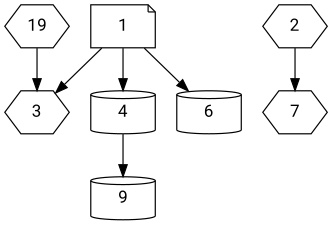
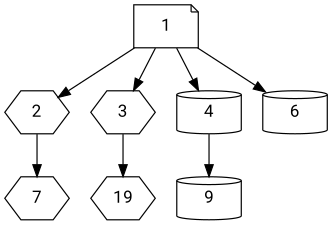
(37, 63) -> (123, 149)
none -> (102, 69)
